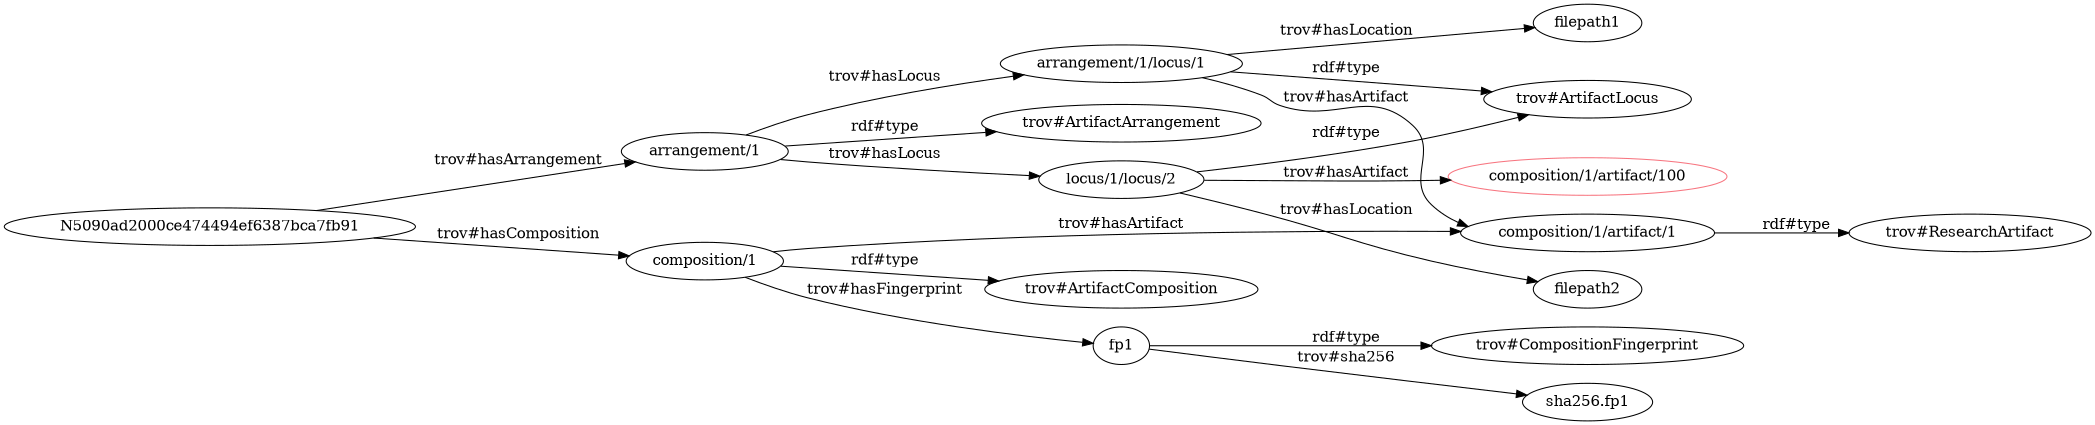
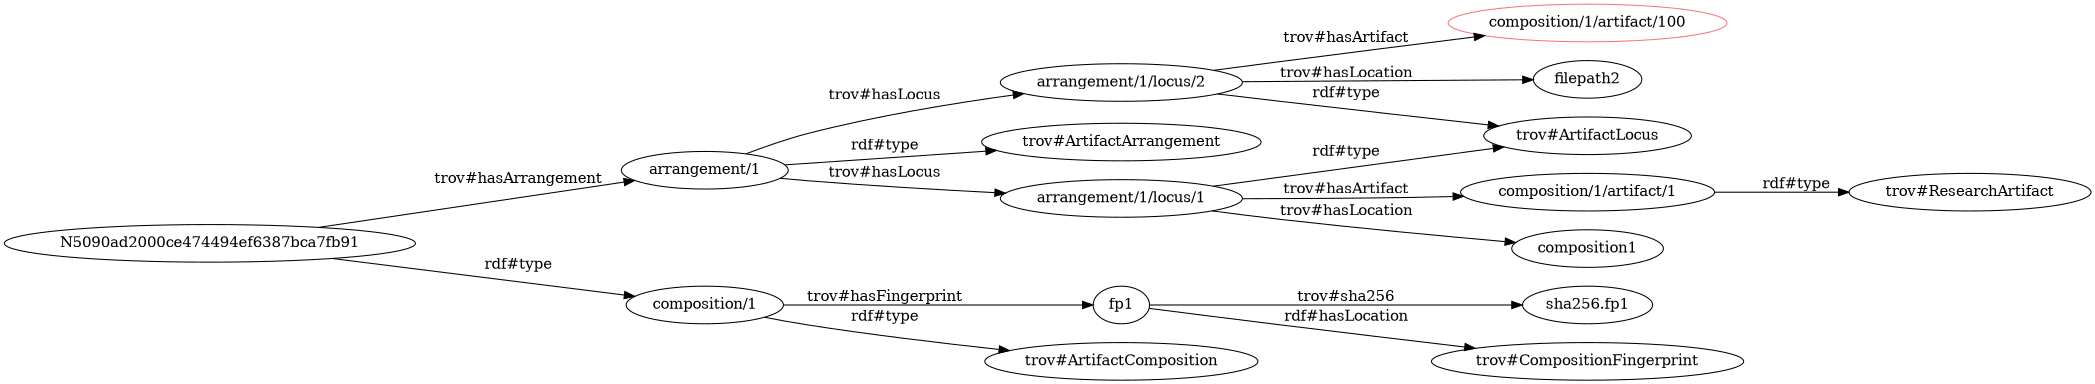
(1588, 23) -> (1588, 249)
(1121, 180) -> (1121, 83)
(518, 234) -> (518, 265)
(1112, 235) -> none
(1346, 338) -> (1346, 317)
